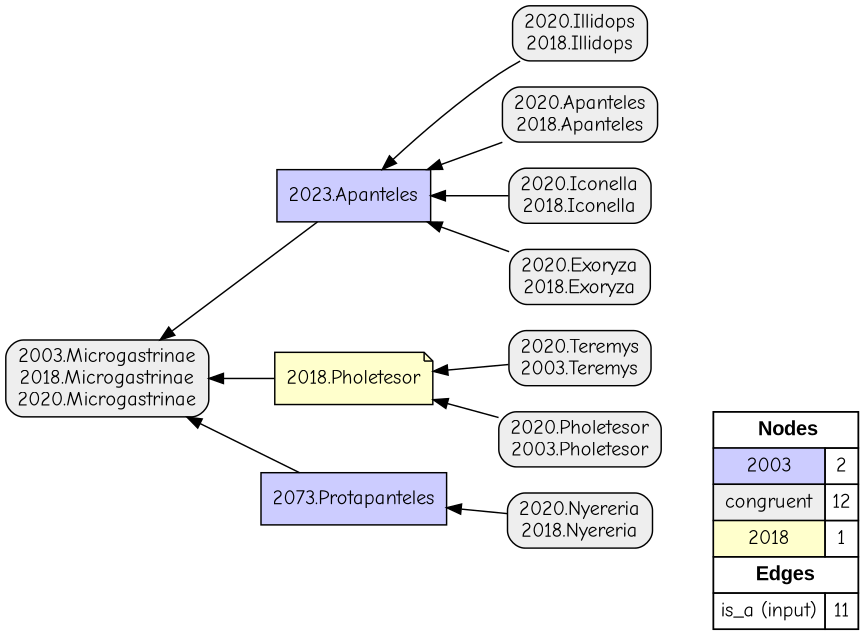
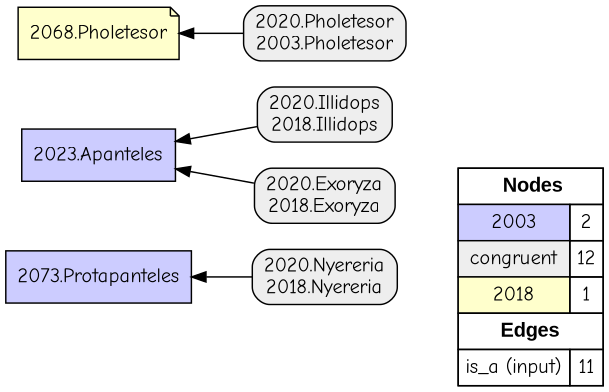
(580, 115) -> none
(580, 196) -> none
(580, 358) -> none
(107, 378) -> none
(354, 378) -> (99, 33)
